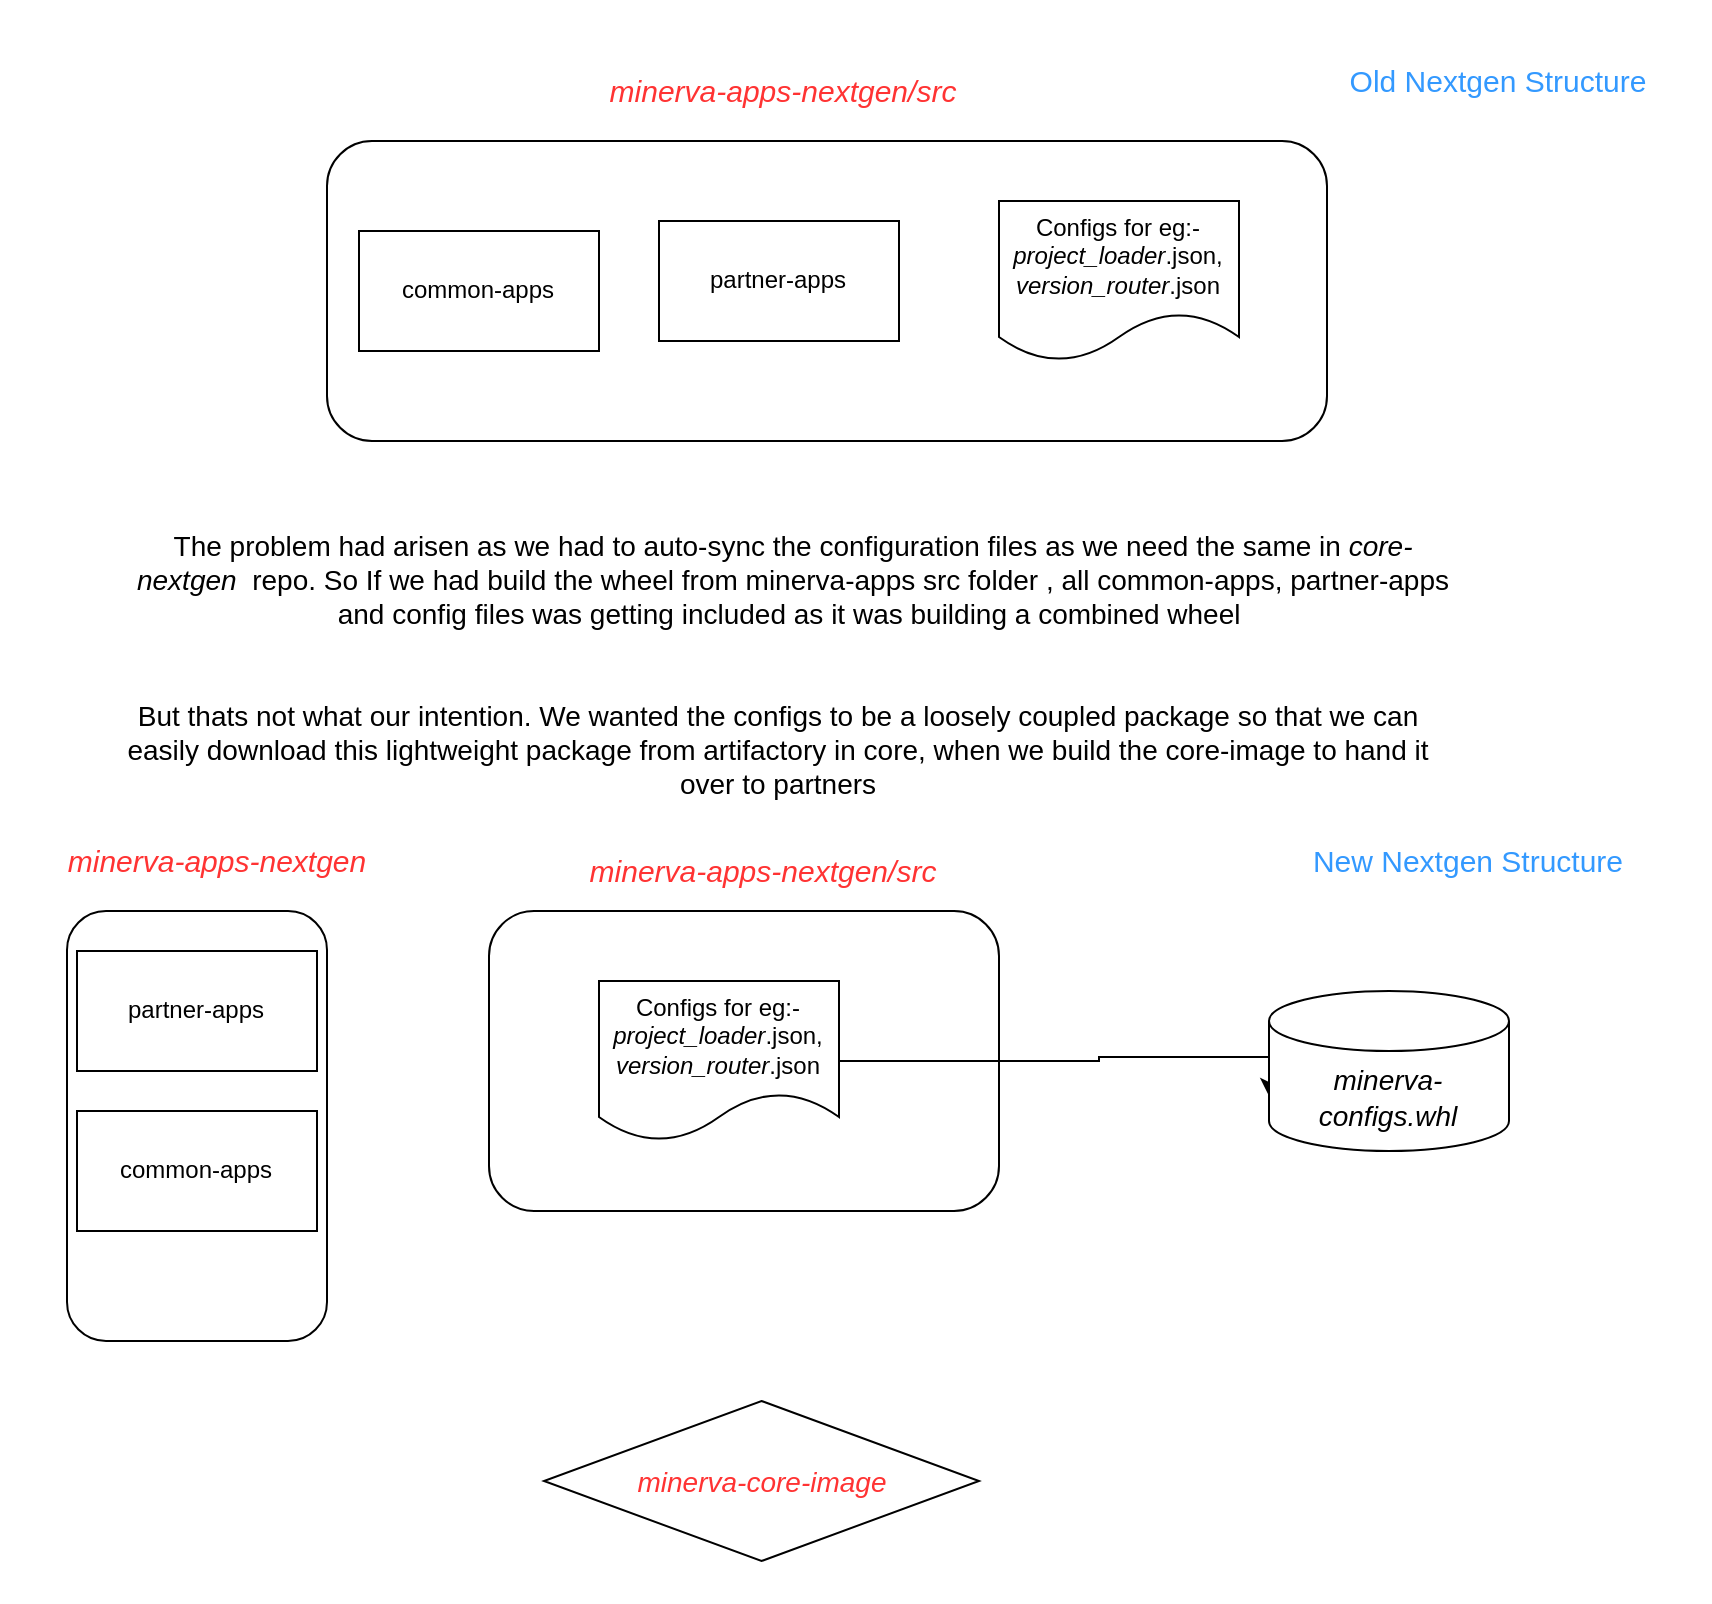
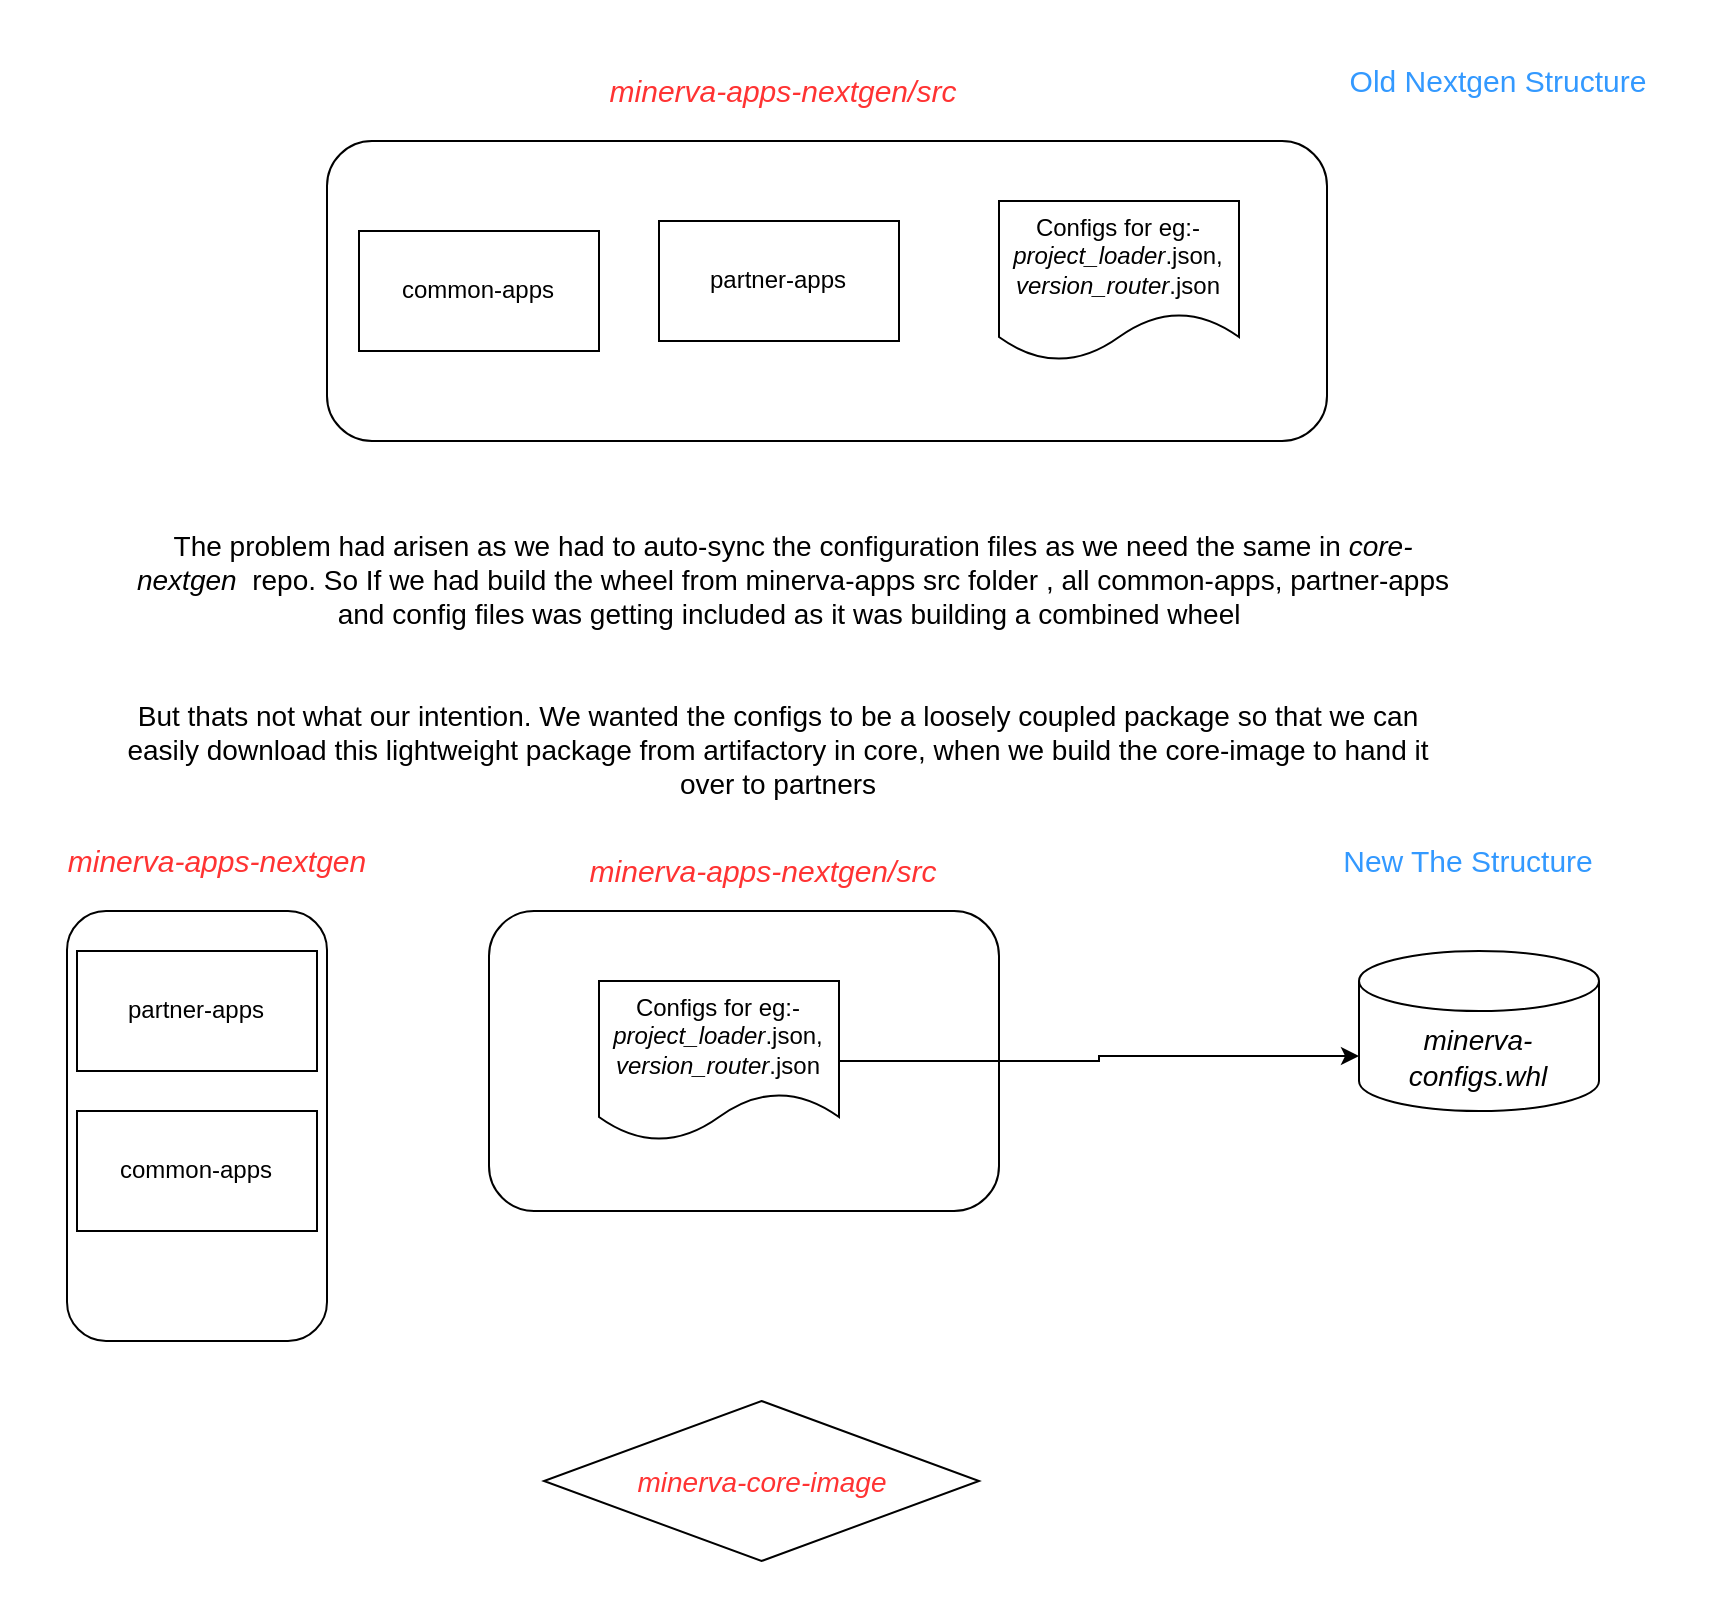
(1469, 861) -> (1469, 861)
(1389, 1071) -> (1479, 1031)
